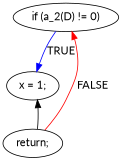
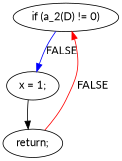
(62, 52) -> (62, 52)
(38, 118) -> (28, 110)
